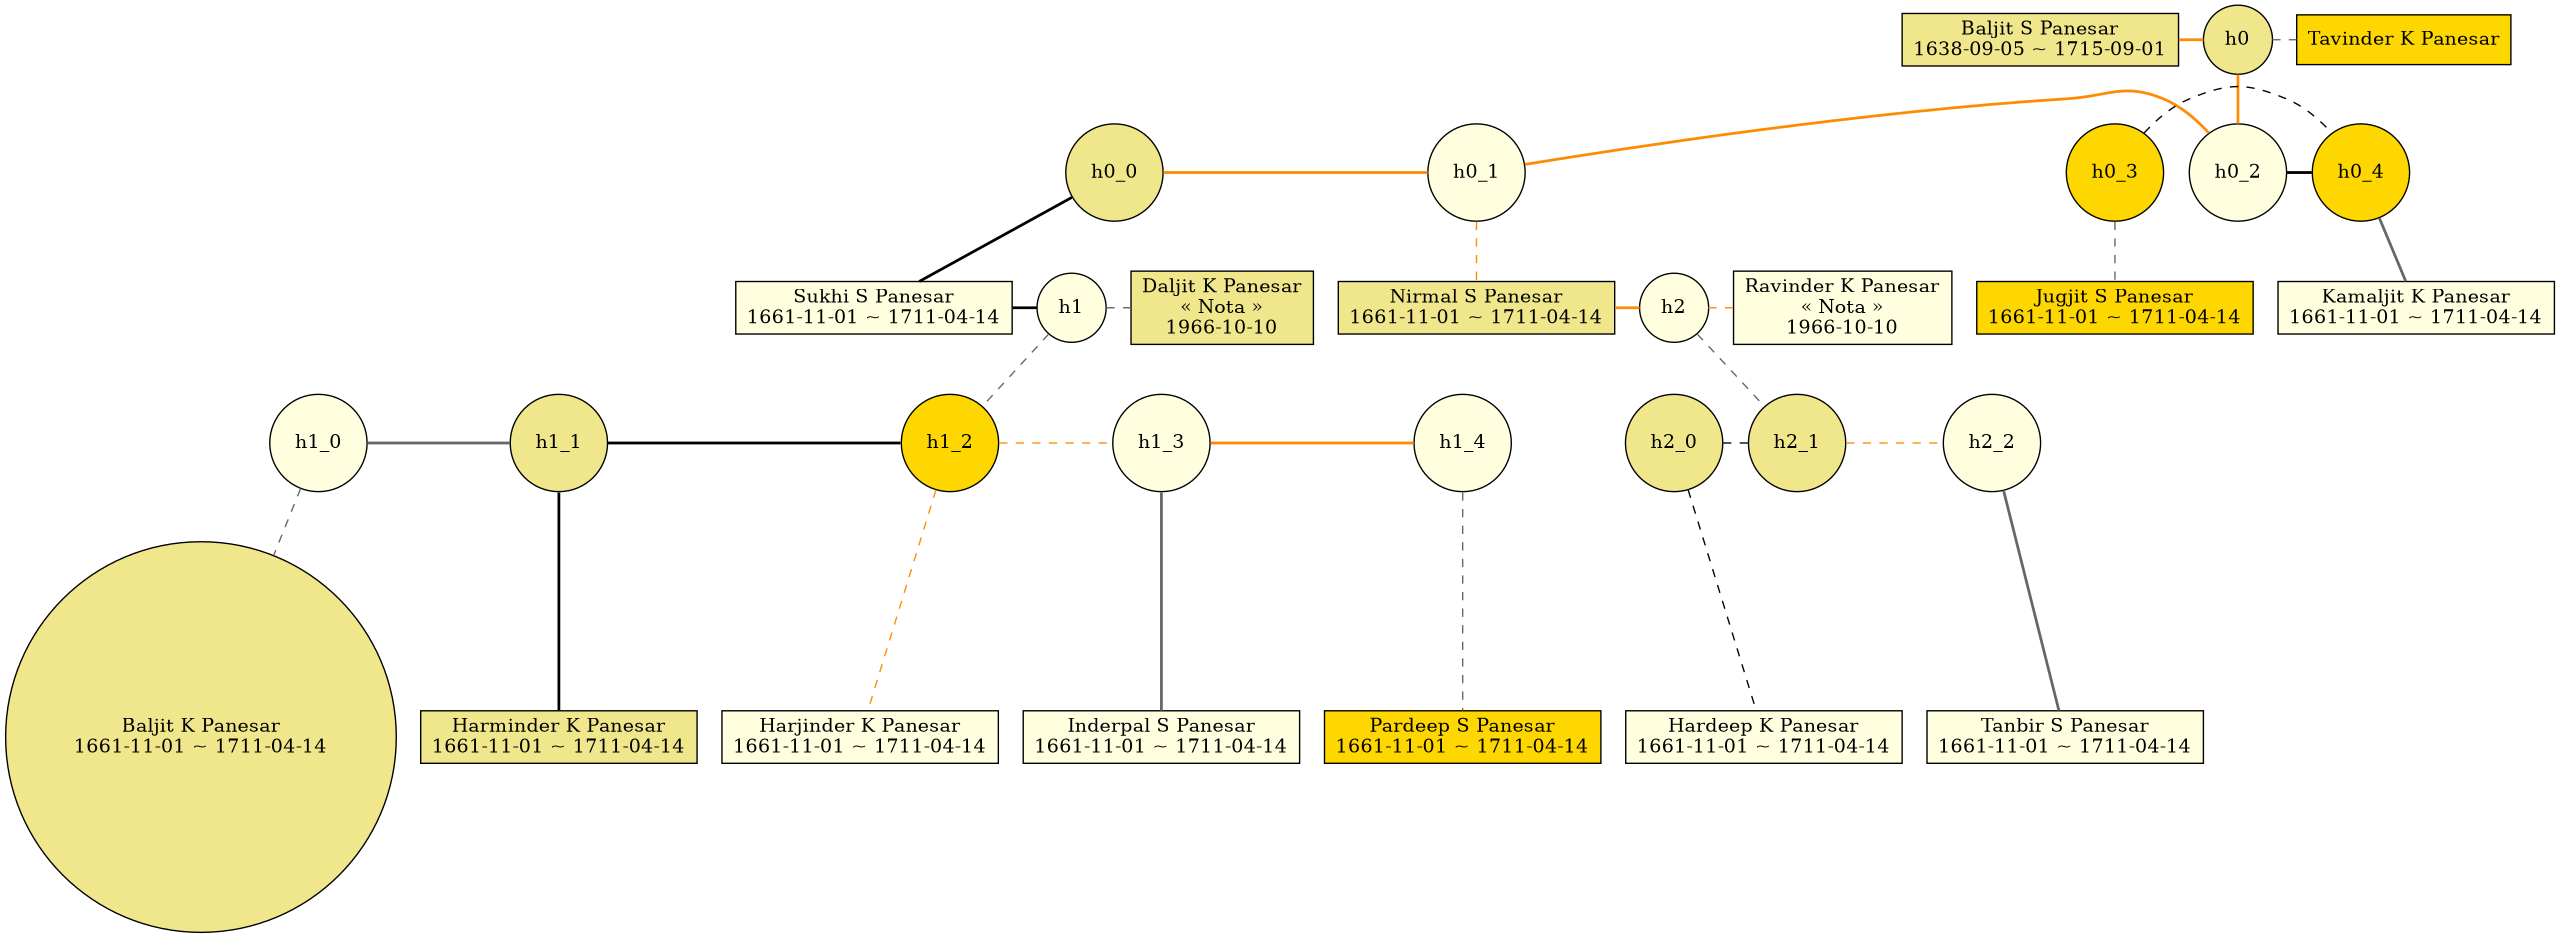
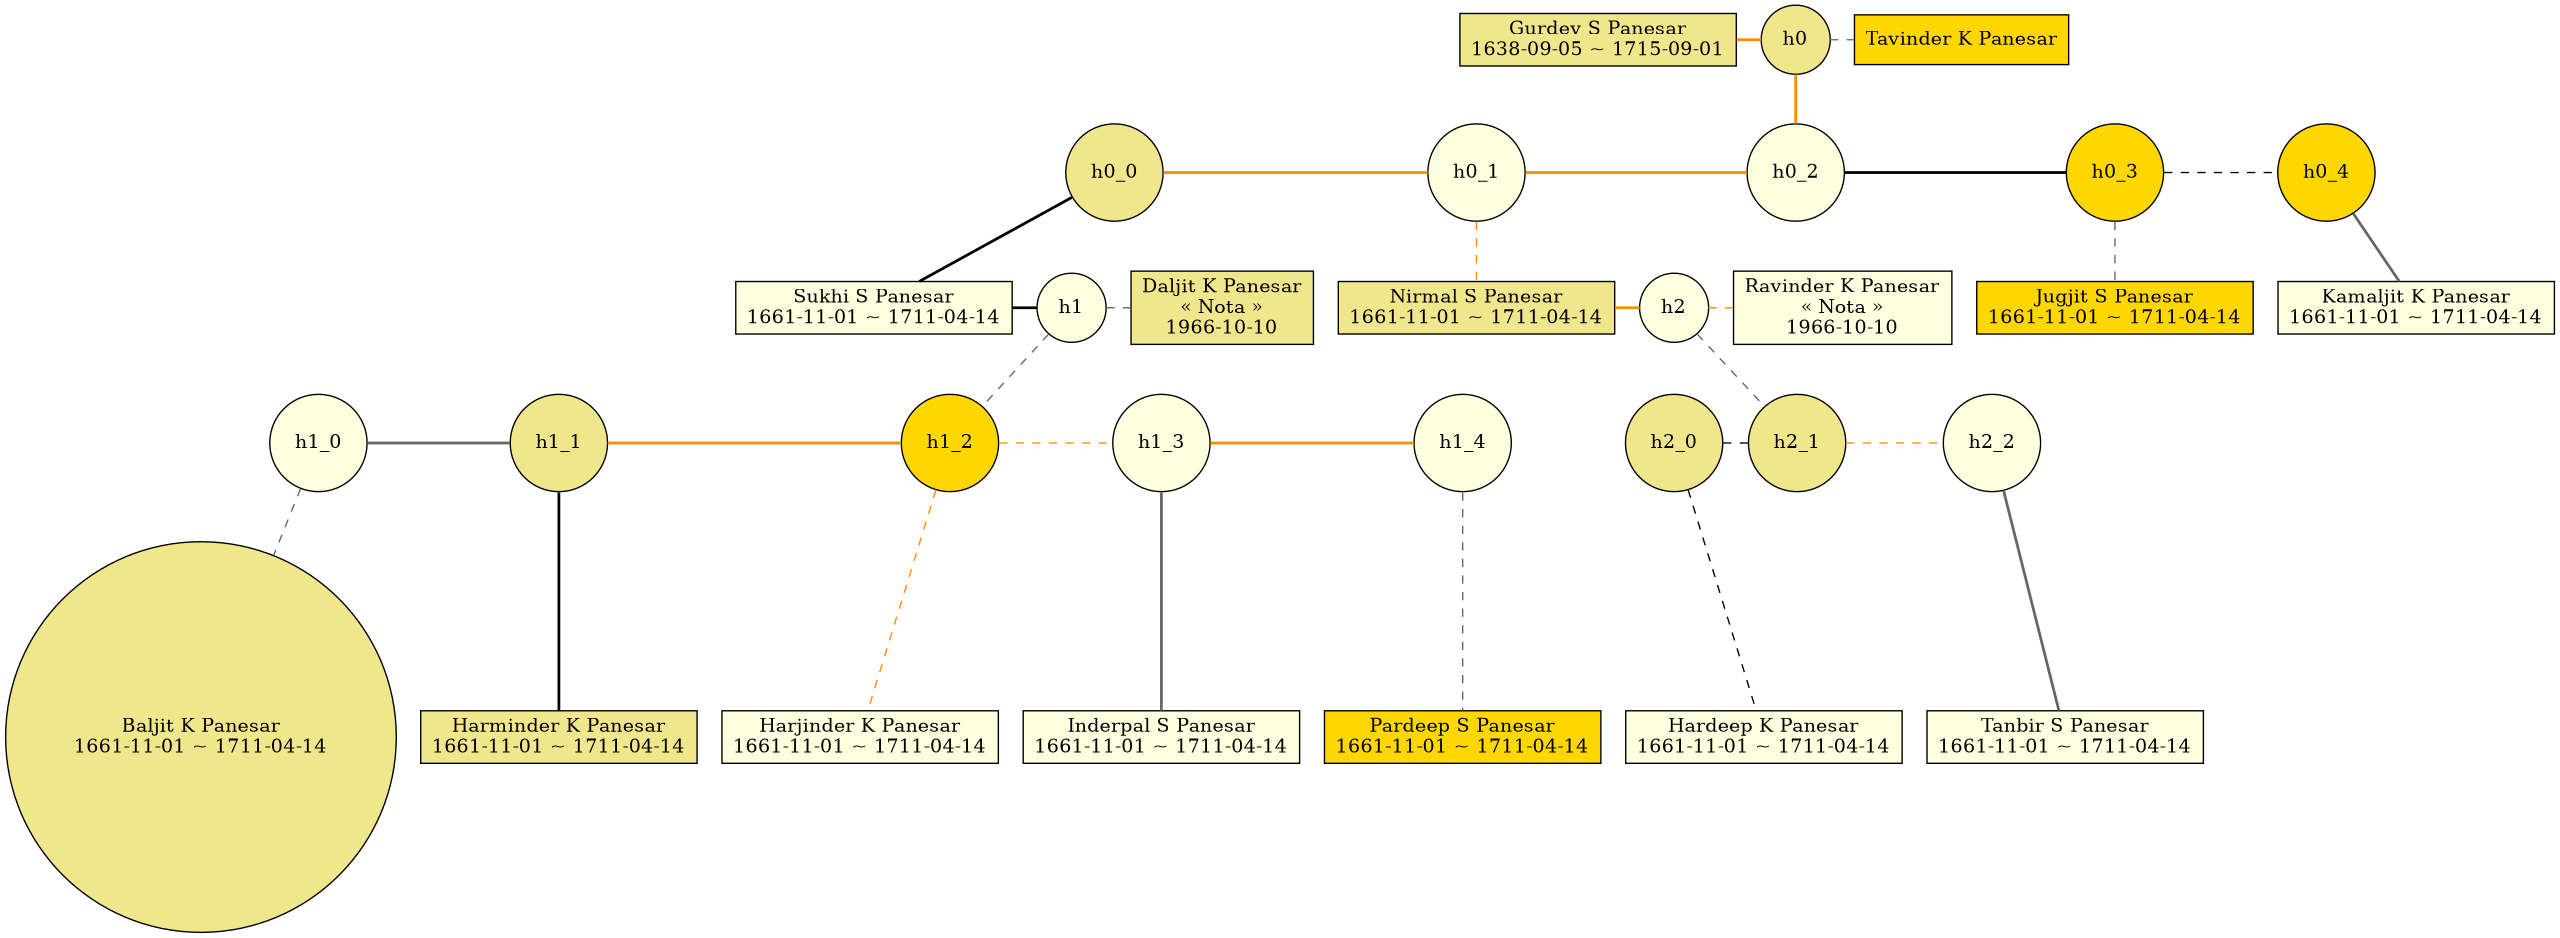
(2040, 40) -> (1598, 40)
(2299, 173) -> (1955, 173)
(754, 443) -> (754, 443)
